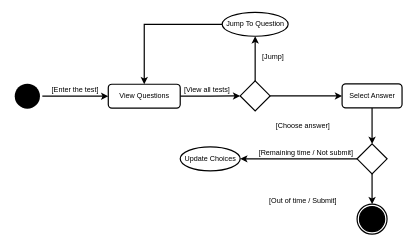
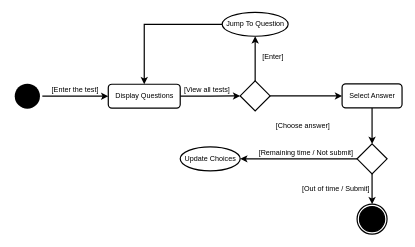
(273, 57) -> (273, 57)
(145, 96) -> (145, 96)
(303, 201) -> (336, 189)
